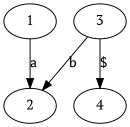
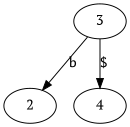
(30, 21) -> none
